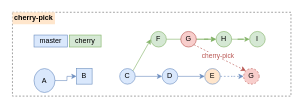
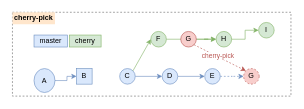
(258, 39) -> (267, 30)
(213, 77) -> (213, 77)
